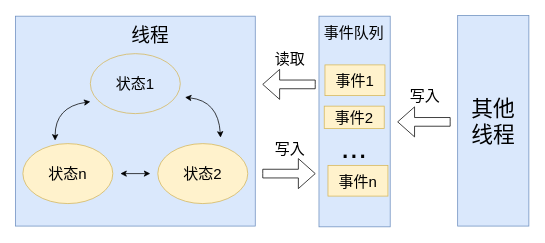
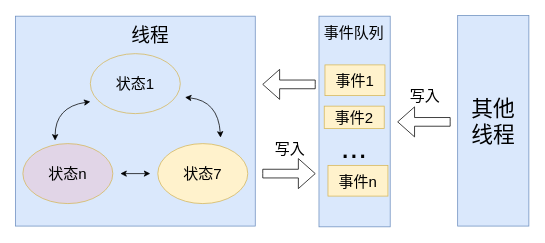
(290, 58) -> none
(68, 174) -> (68, 174)
(203, 174) -> (203, 174)
